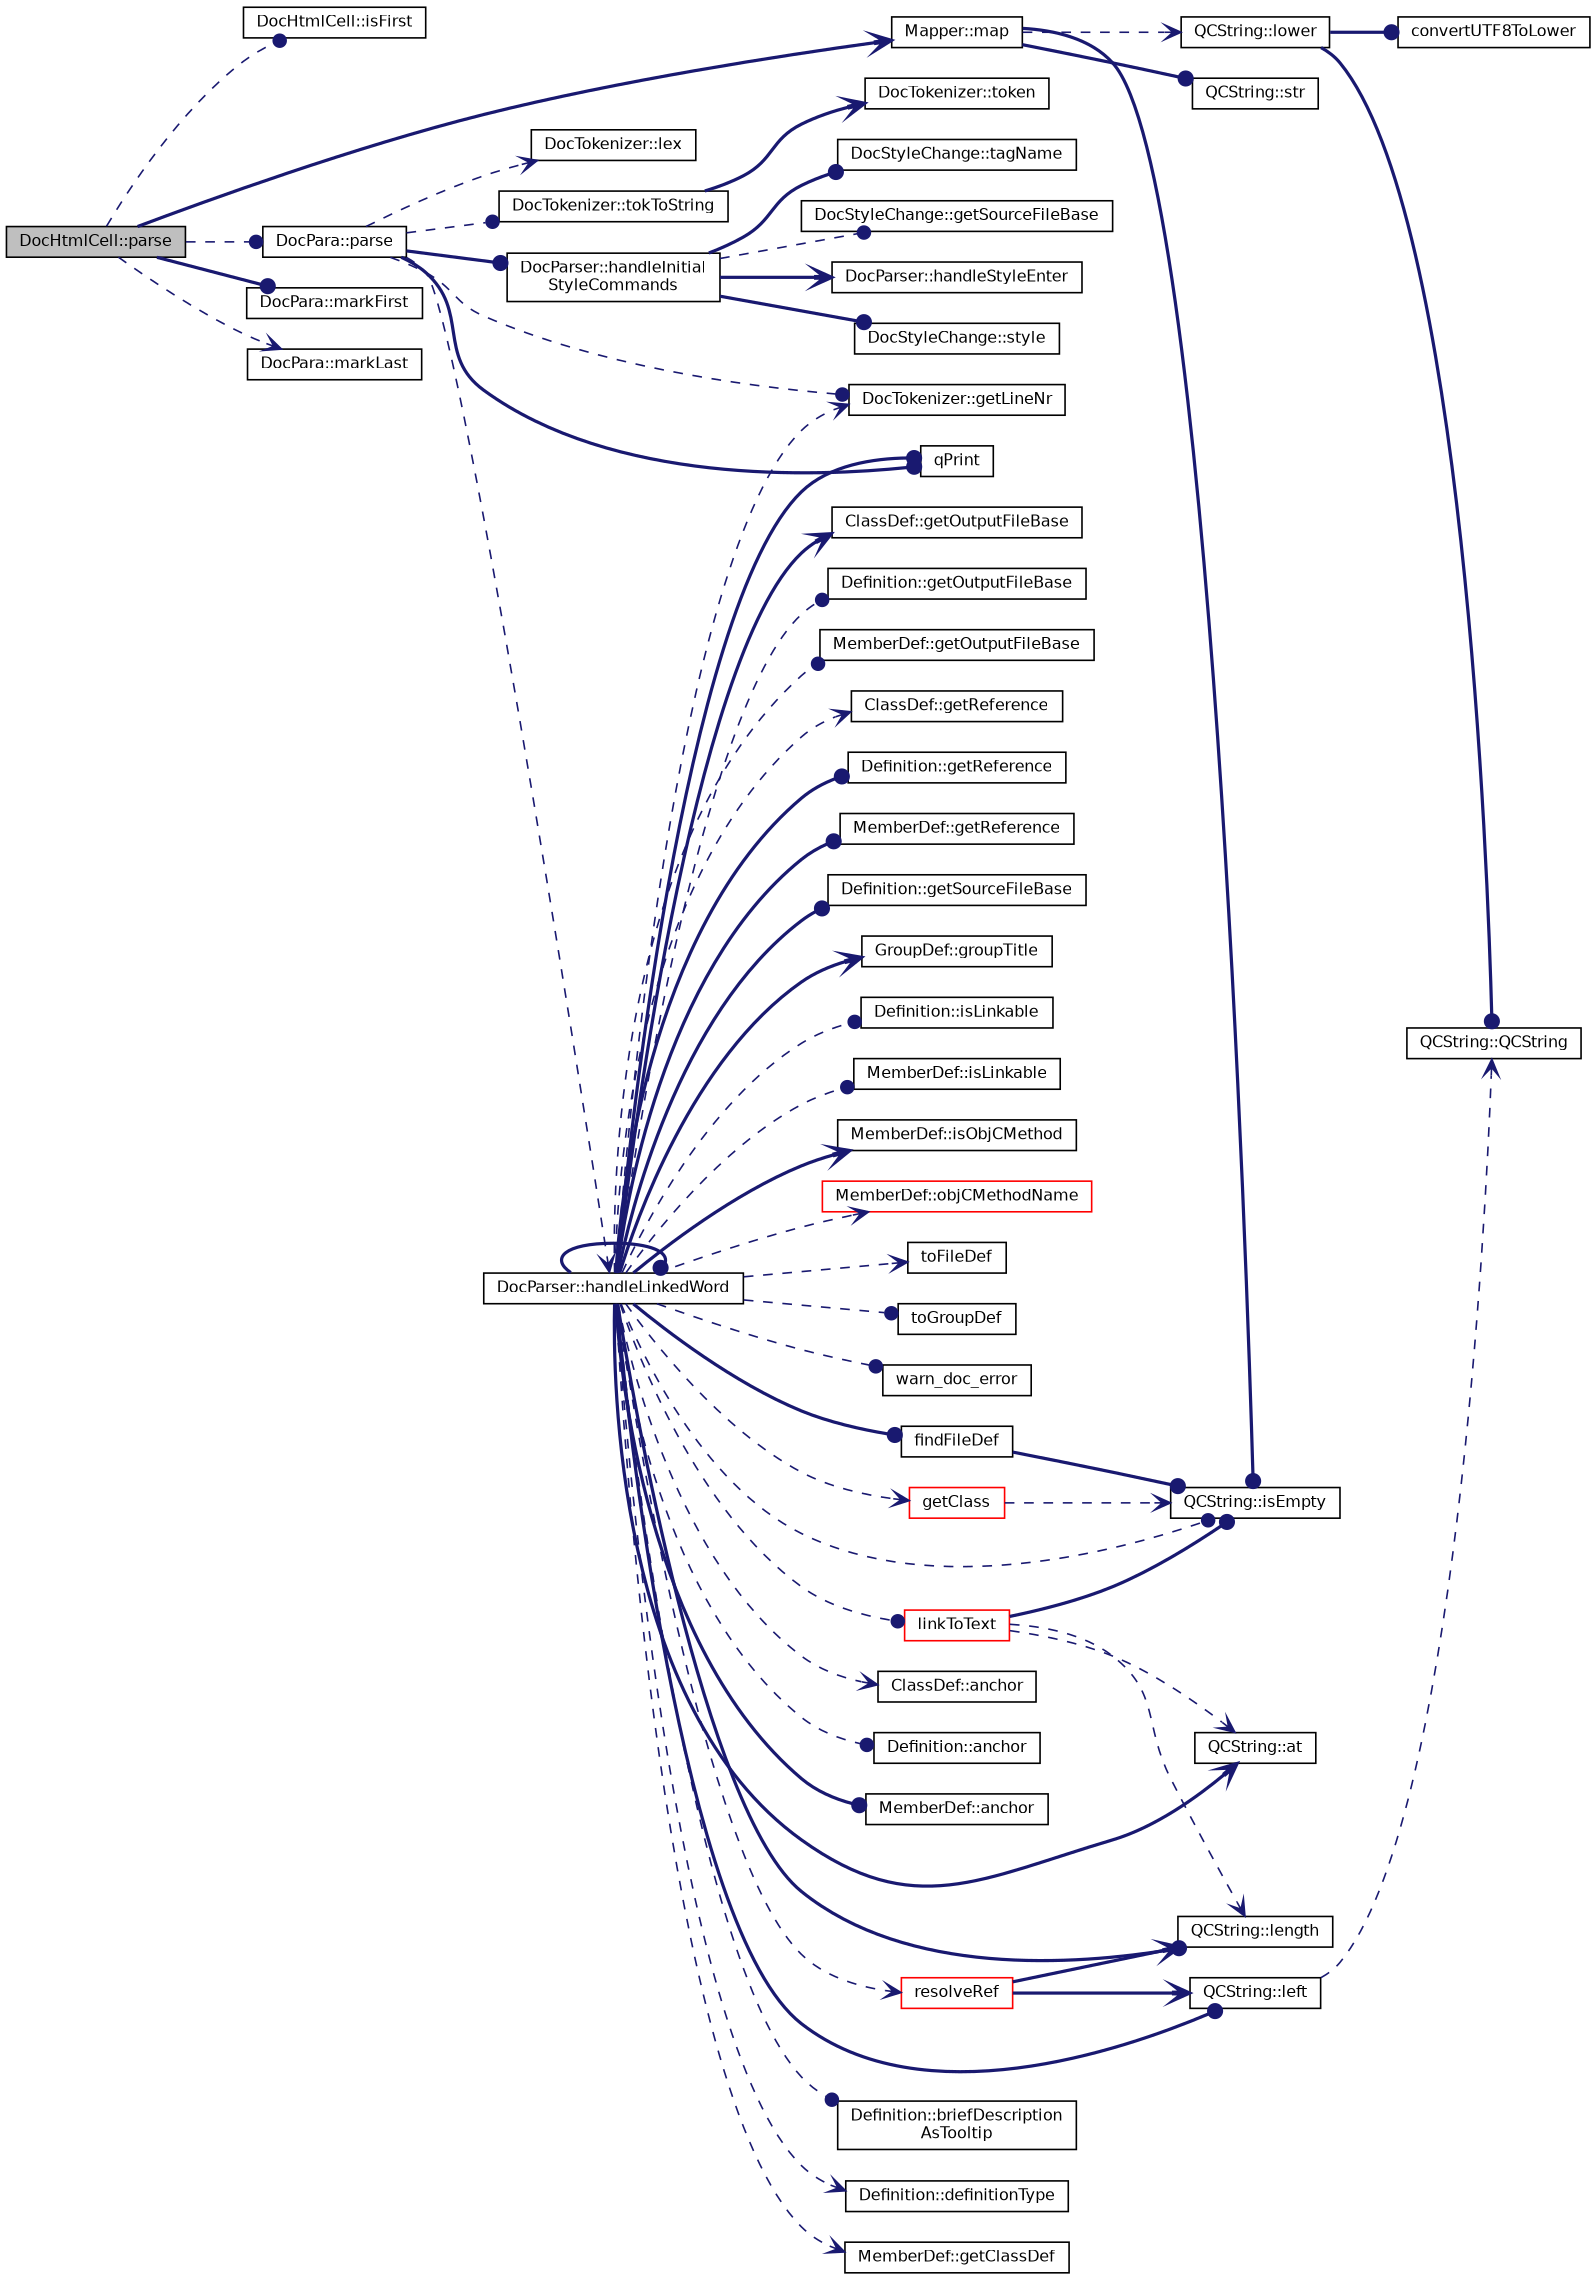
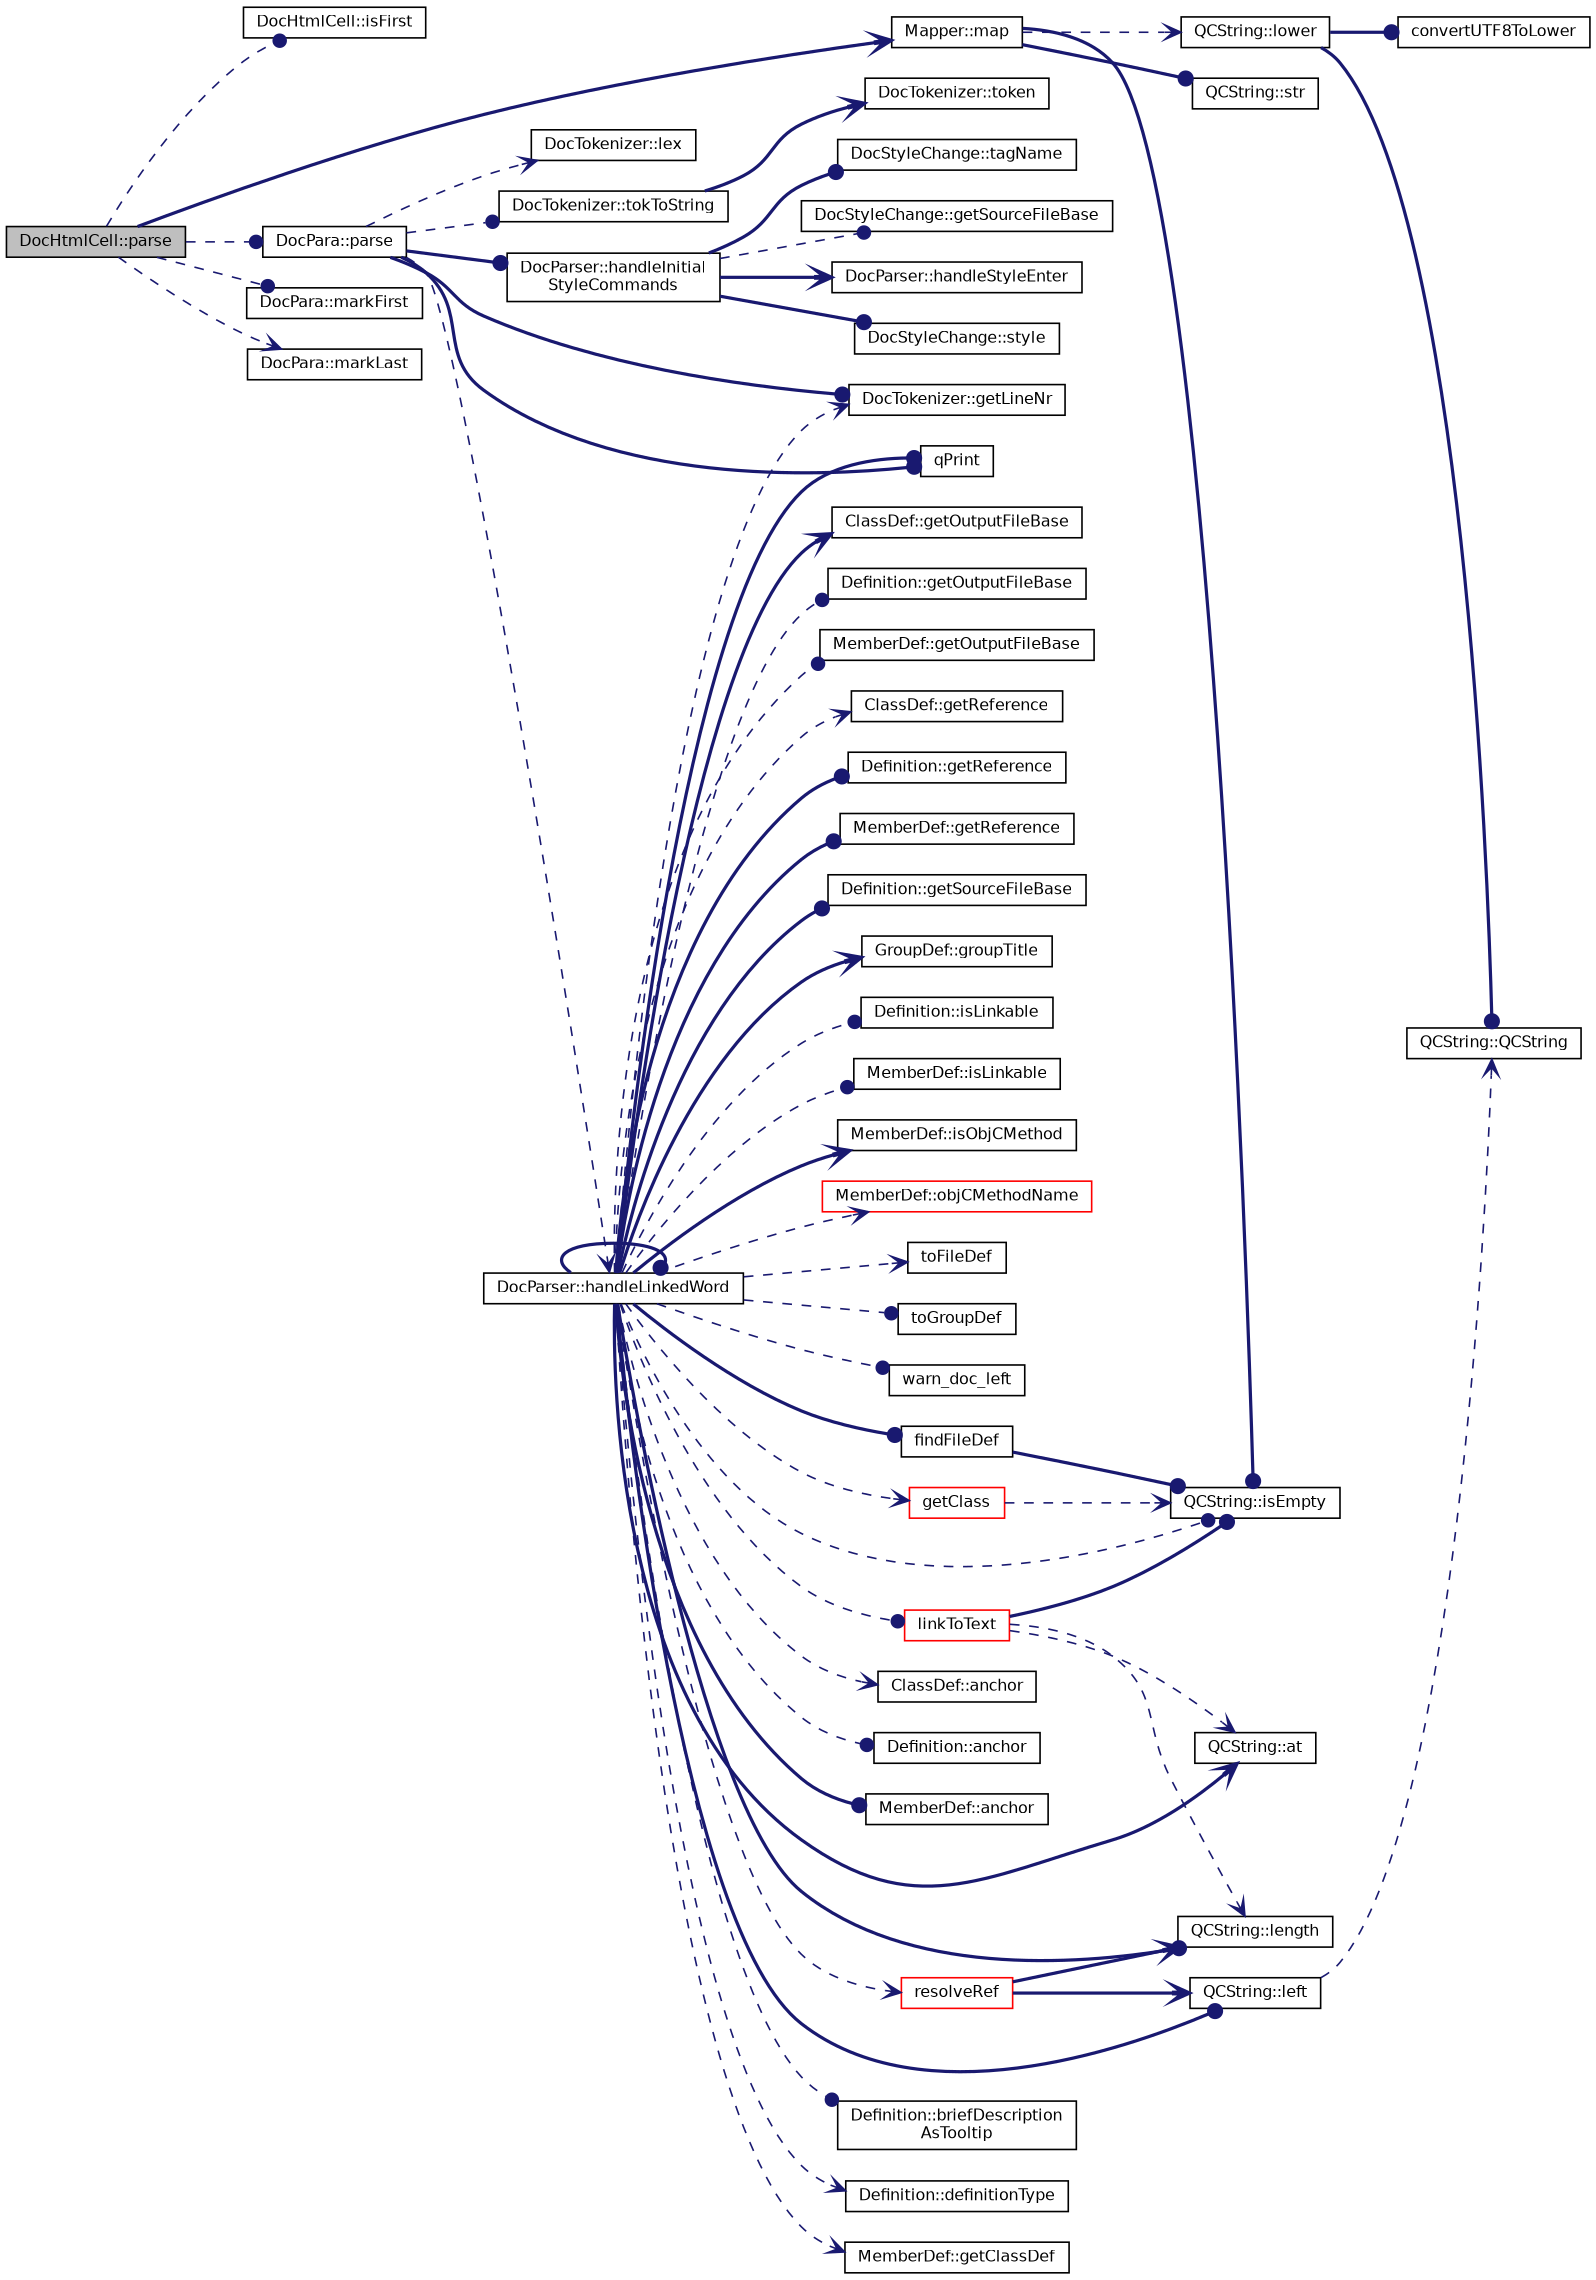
(209, 271) -> (209, 271)
(602, 356) -> (602, 356)
(957, 1380) -> (957, 1380)
